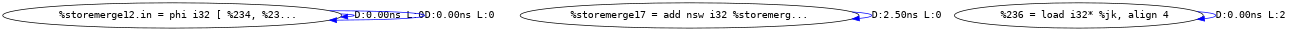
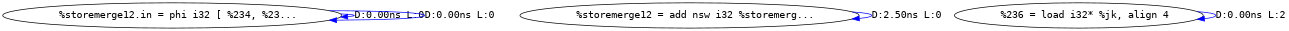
(690, 15) -> (690, 15)
